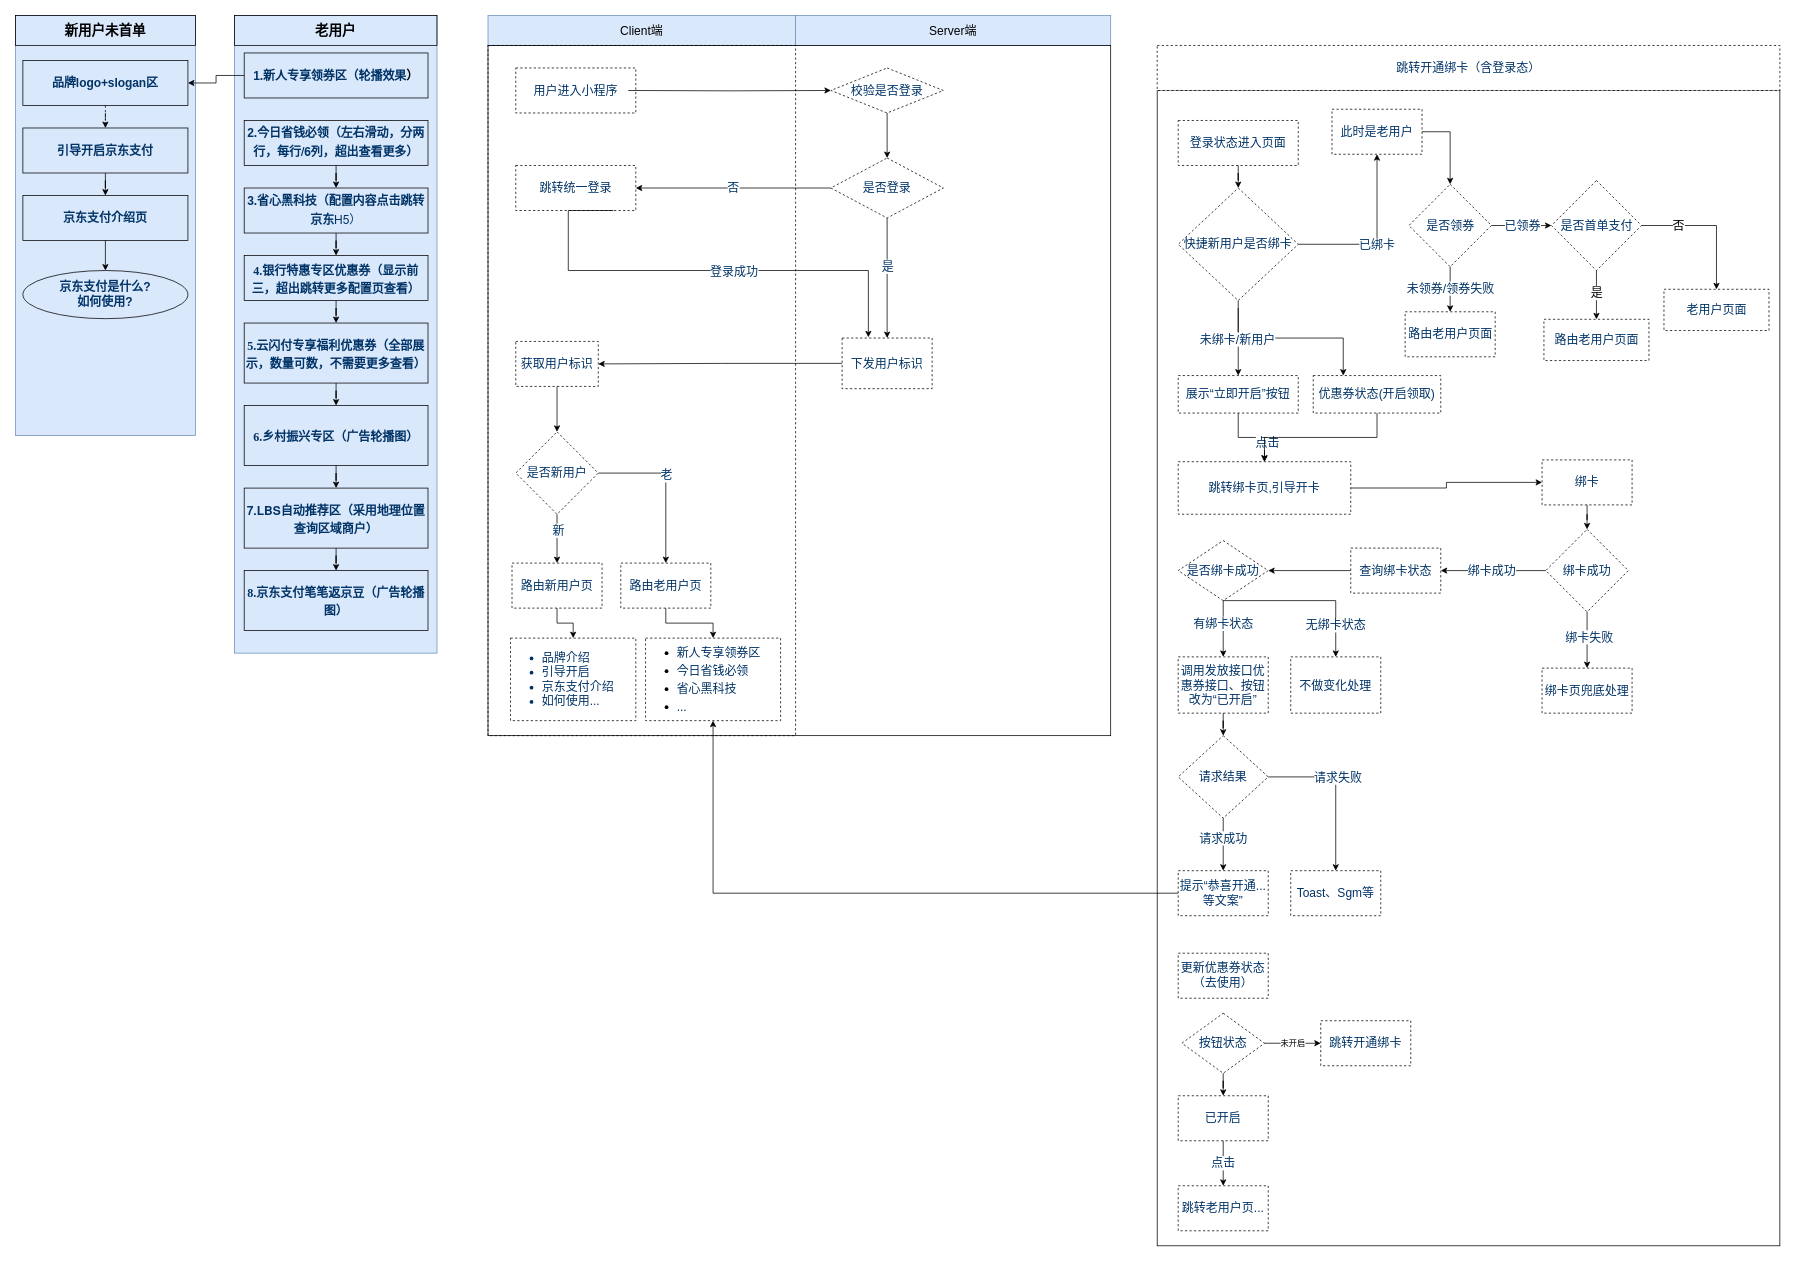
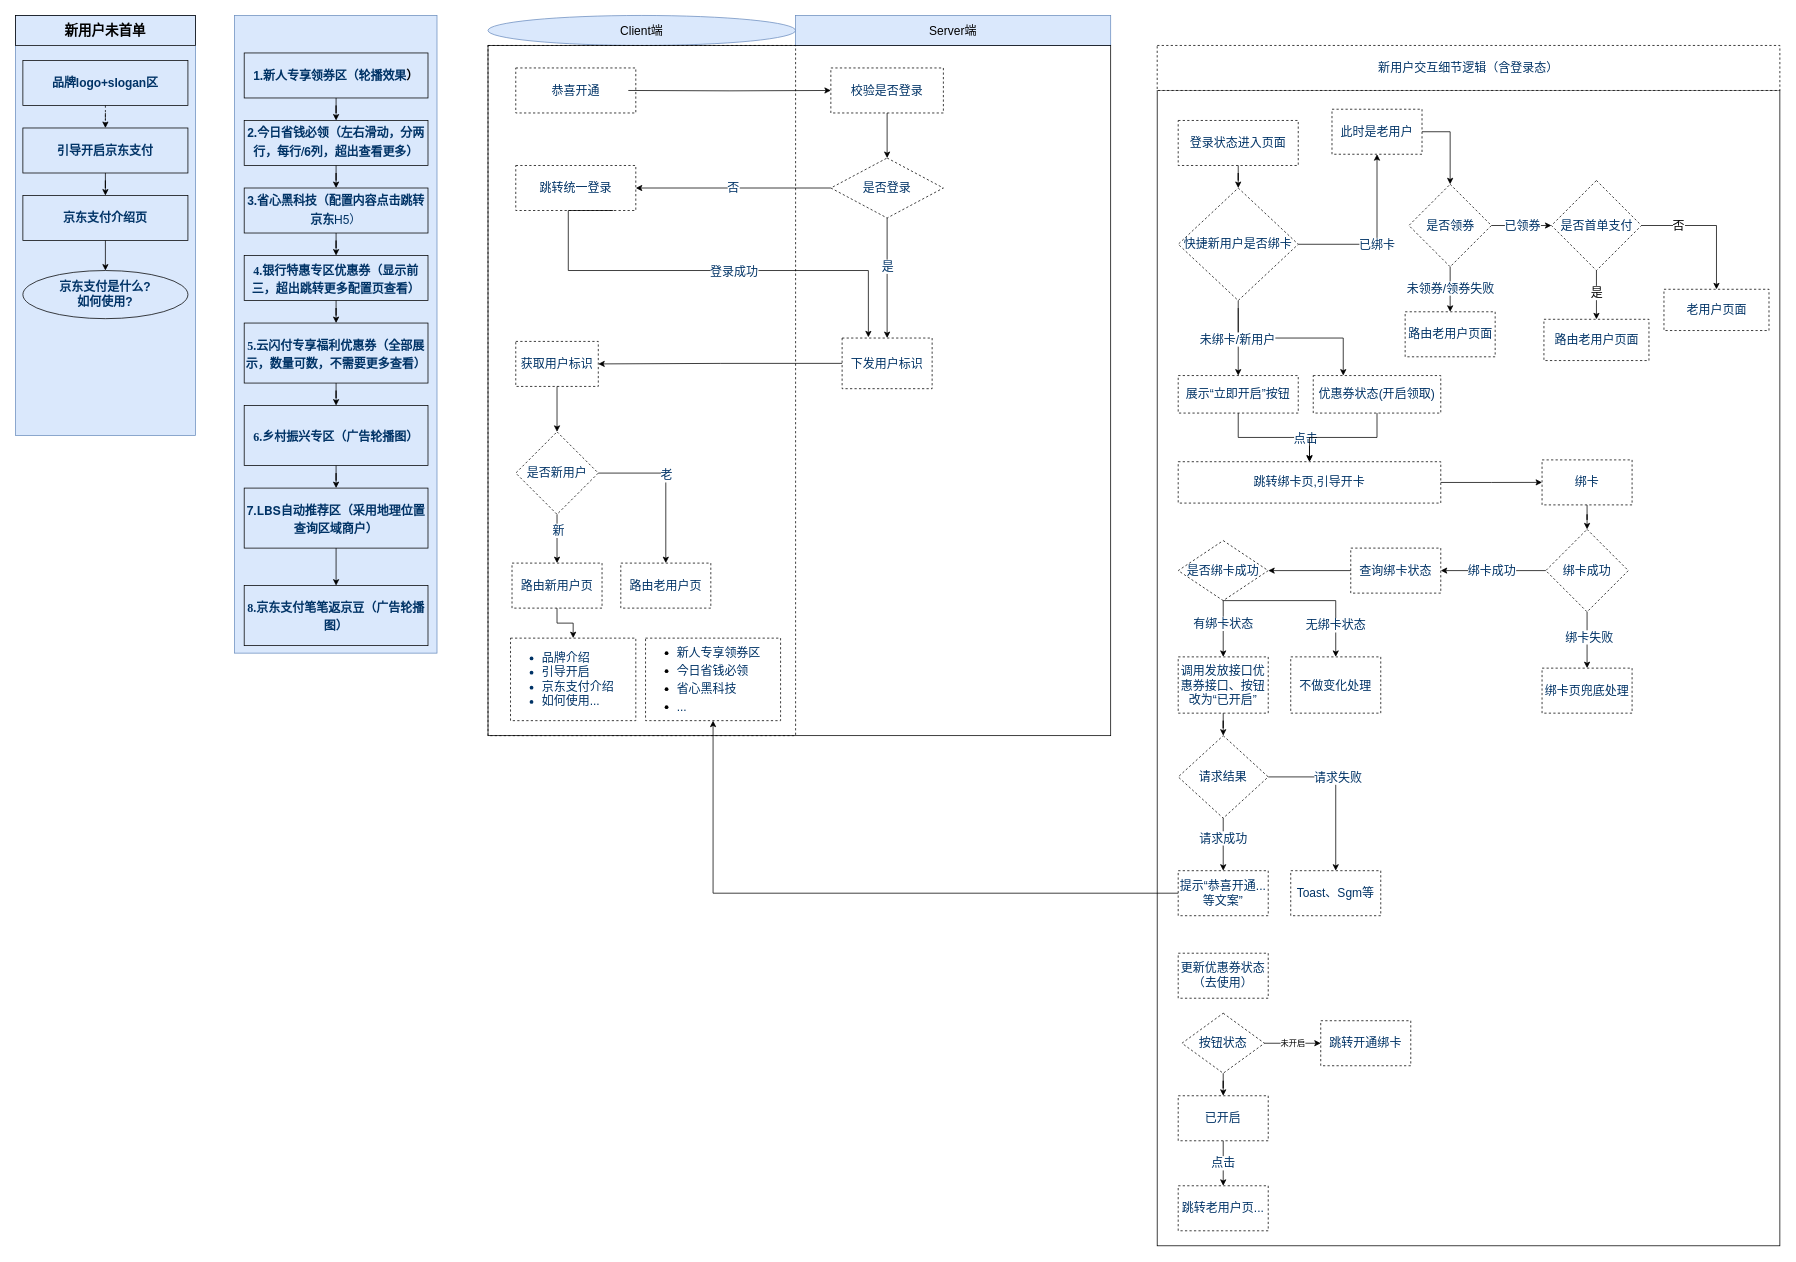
(336, 30) -> none
(642, 30) -> (642, 30)
(1468, 68) -> (1468, 68)
(225, 75) -> (336, 110)
(576, 90) -> (576, 90)
(887, 90) -> (887, 90)
(1264, 488) -> (1309, 482)
(336, 600) -> (336, 615)
(666, 616) -> none
